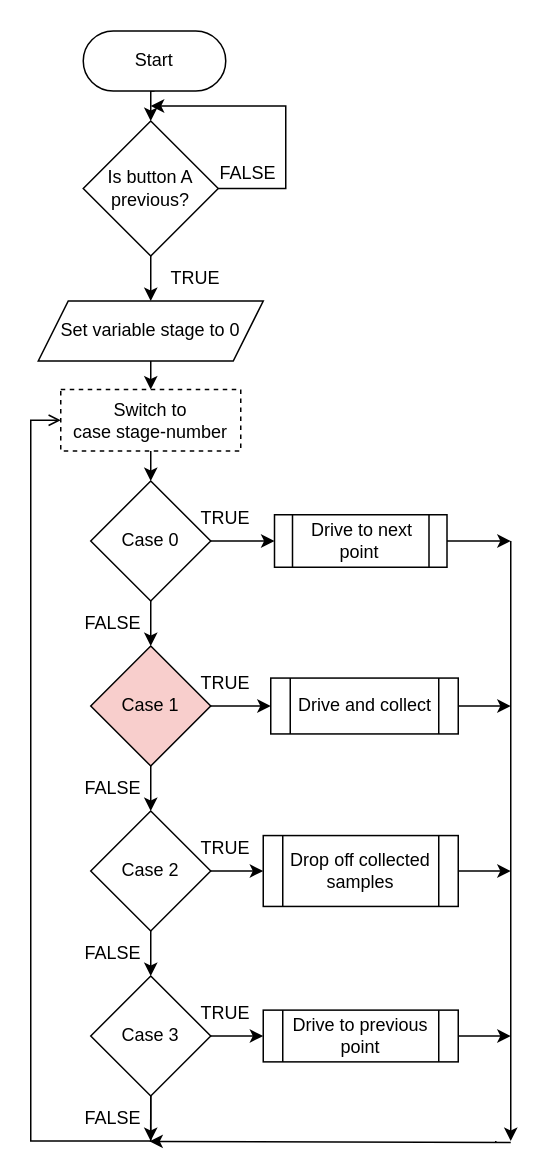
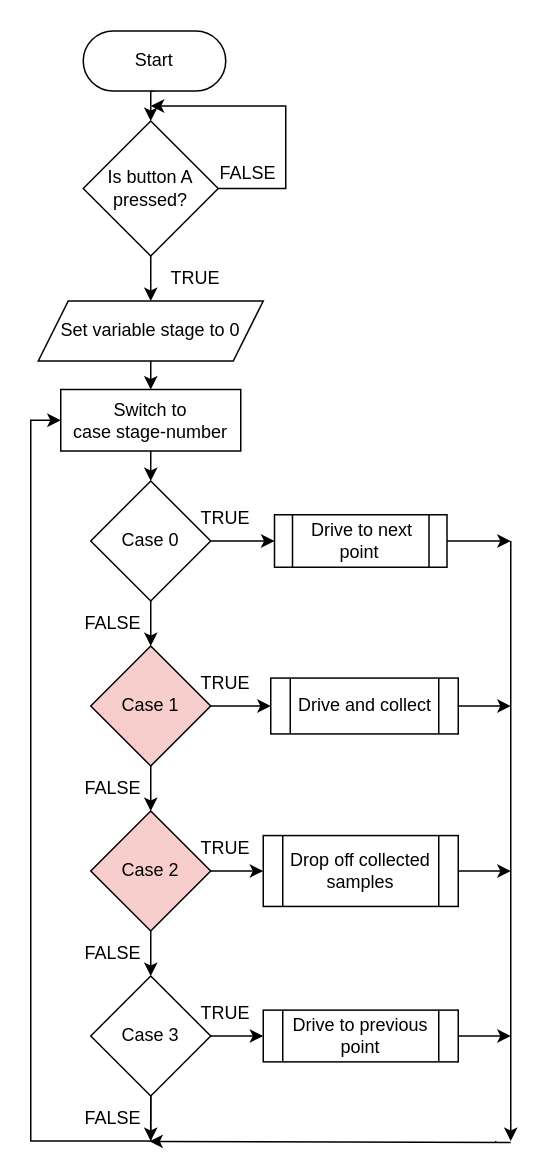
(151, 188) -> (151, 188)
(51, 420) -> (49, 420)
(151, 420) -> (151, 420)
(151, 871) -> (151, 871)
